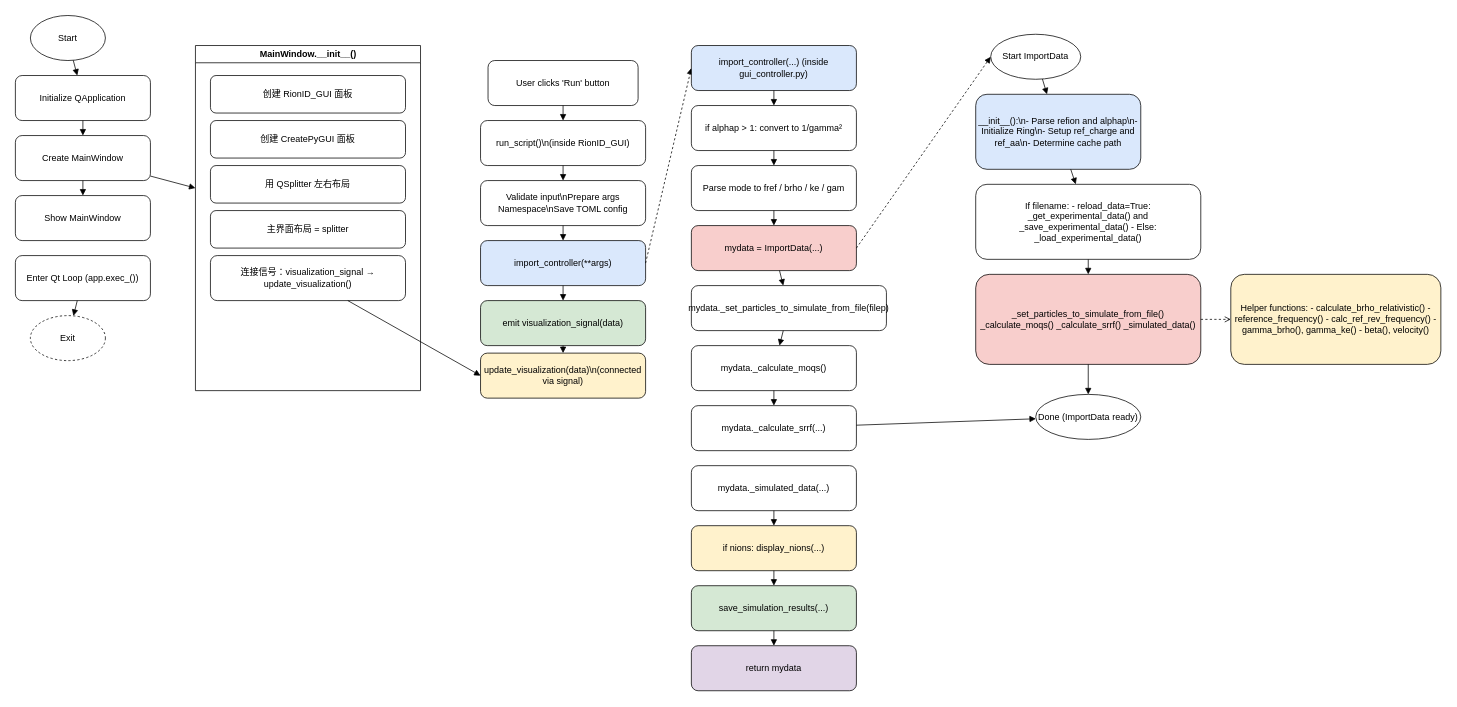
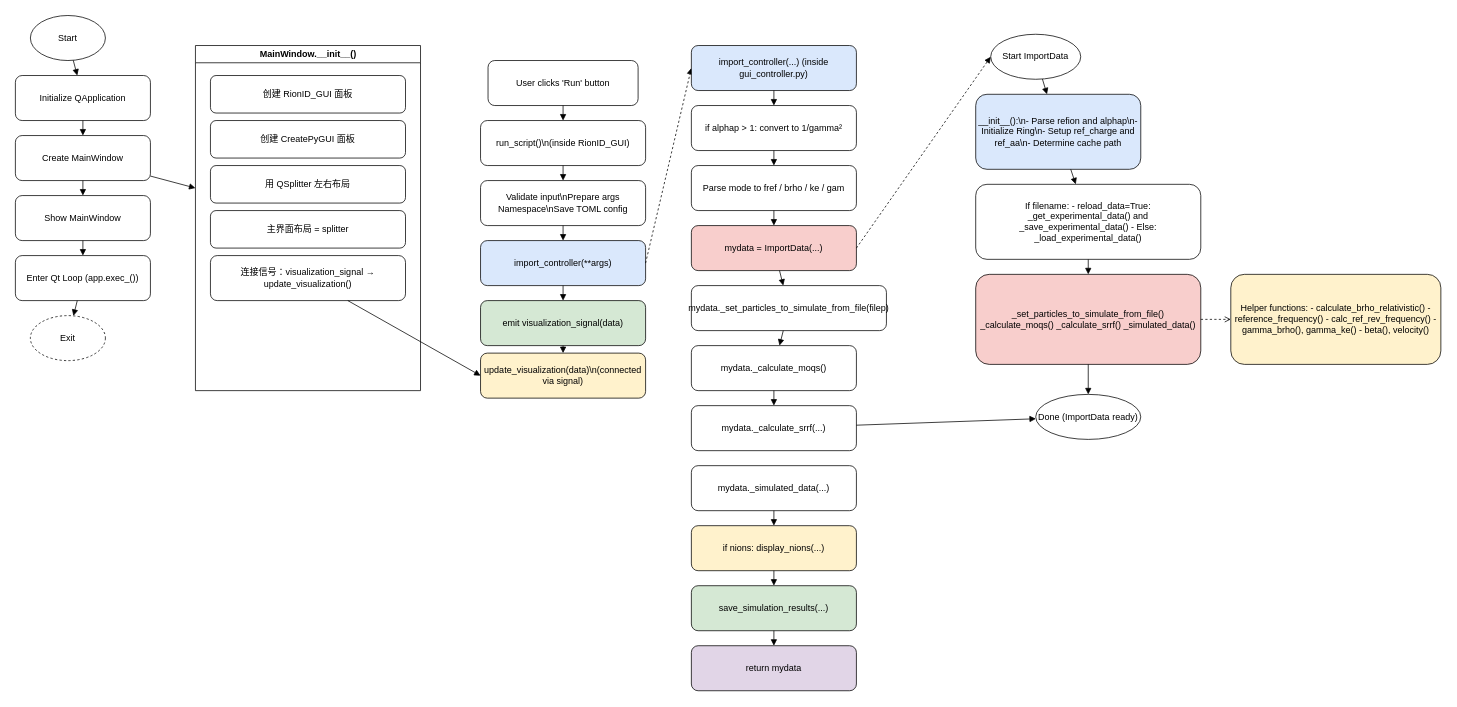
none -> (83, 248)
